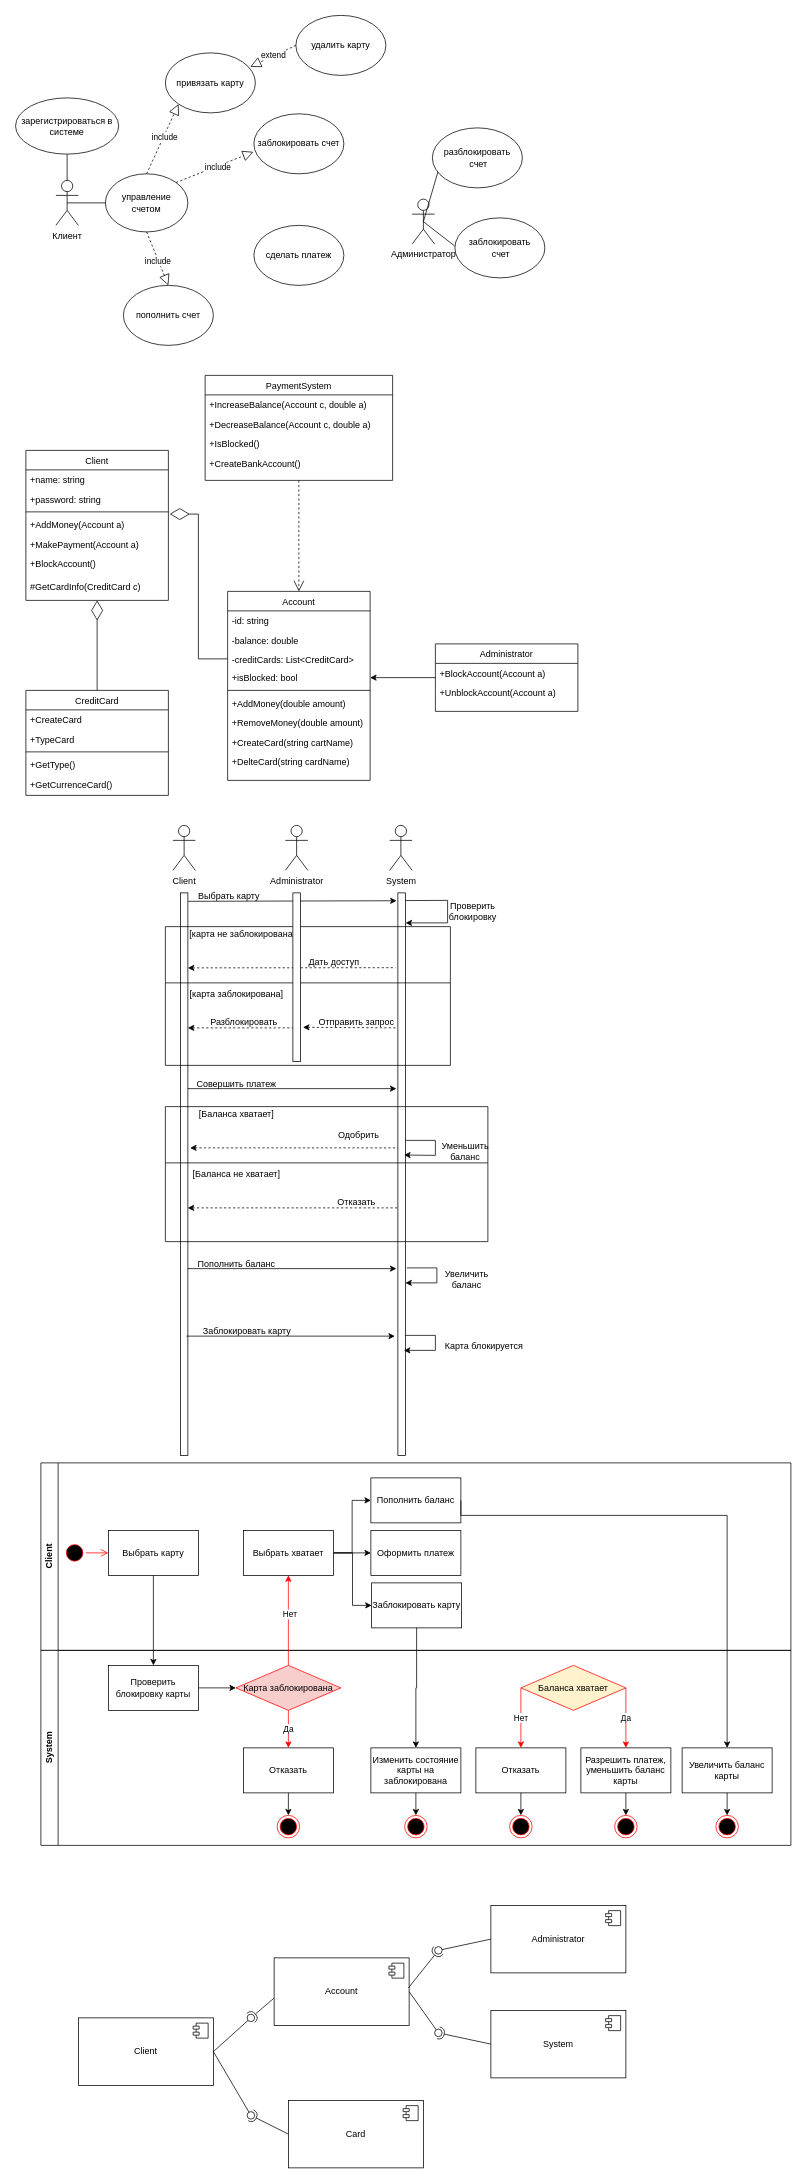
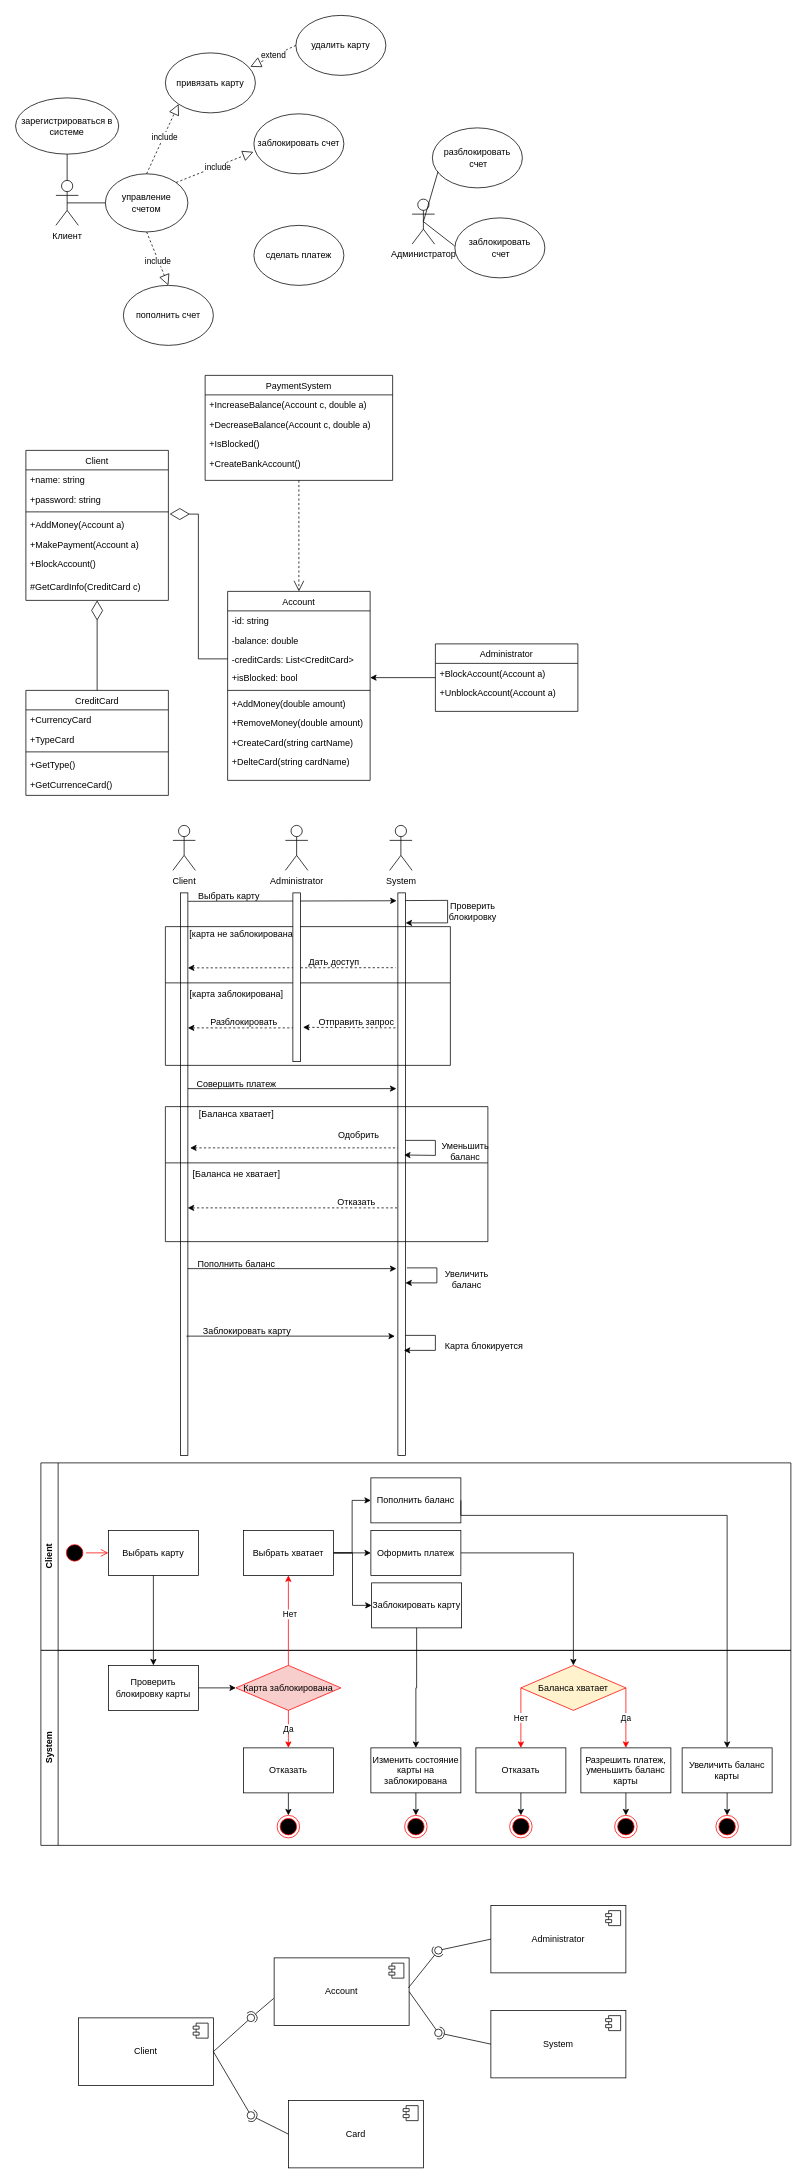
(58, 720) -> (63, 720)
none -> (573, 1605)
